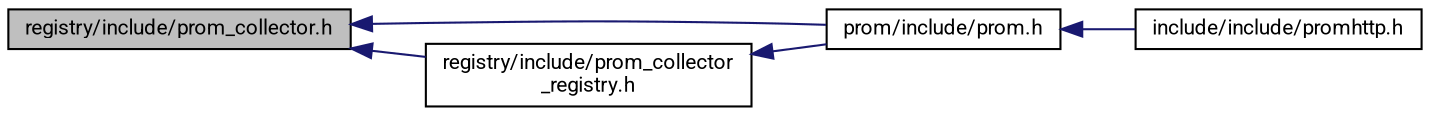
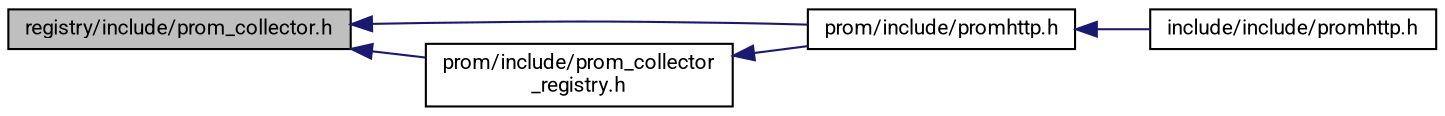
(944, 29) -> (941, 29)
(589, 75) -> (579, 75)
